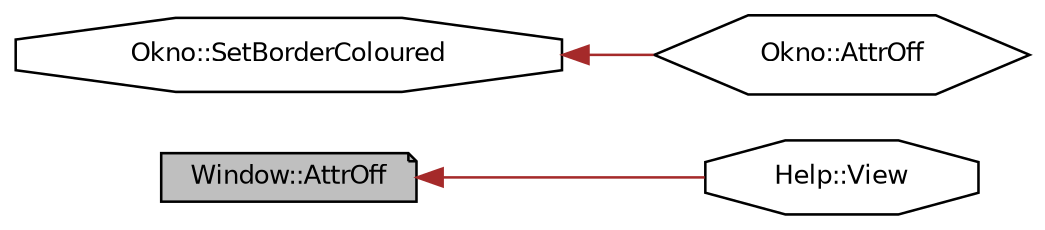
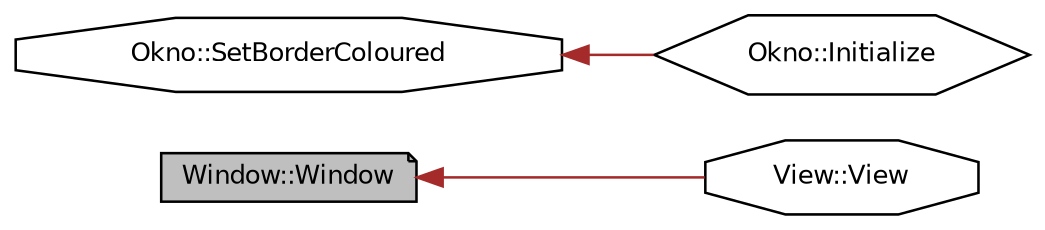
(842, 55) -> (842, 55)
(289, 177) -> (289, 177)
(842, 177) -> (842, 177)
